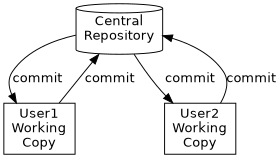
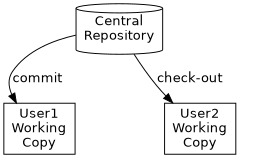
(214, 61) -> none
(190, 79) -> (190, 79)
(76, 82) -> none
